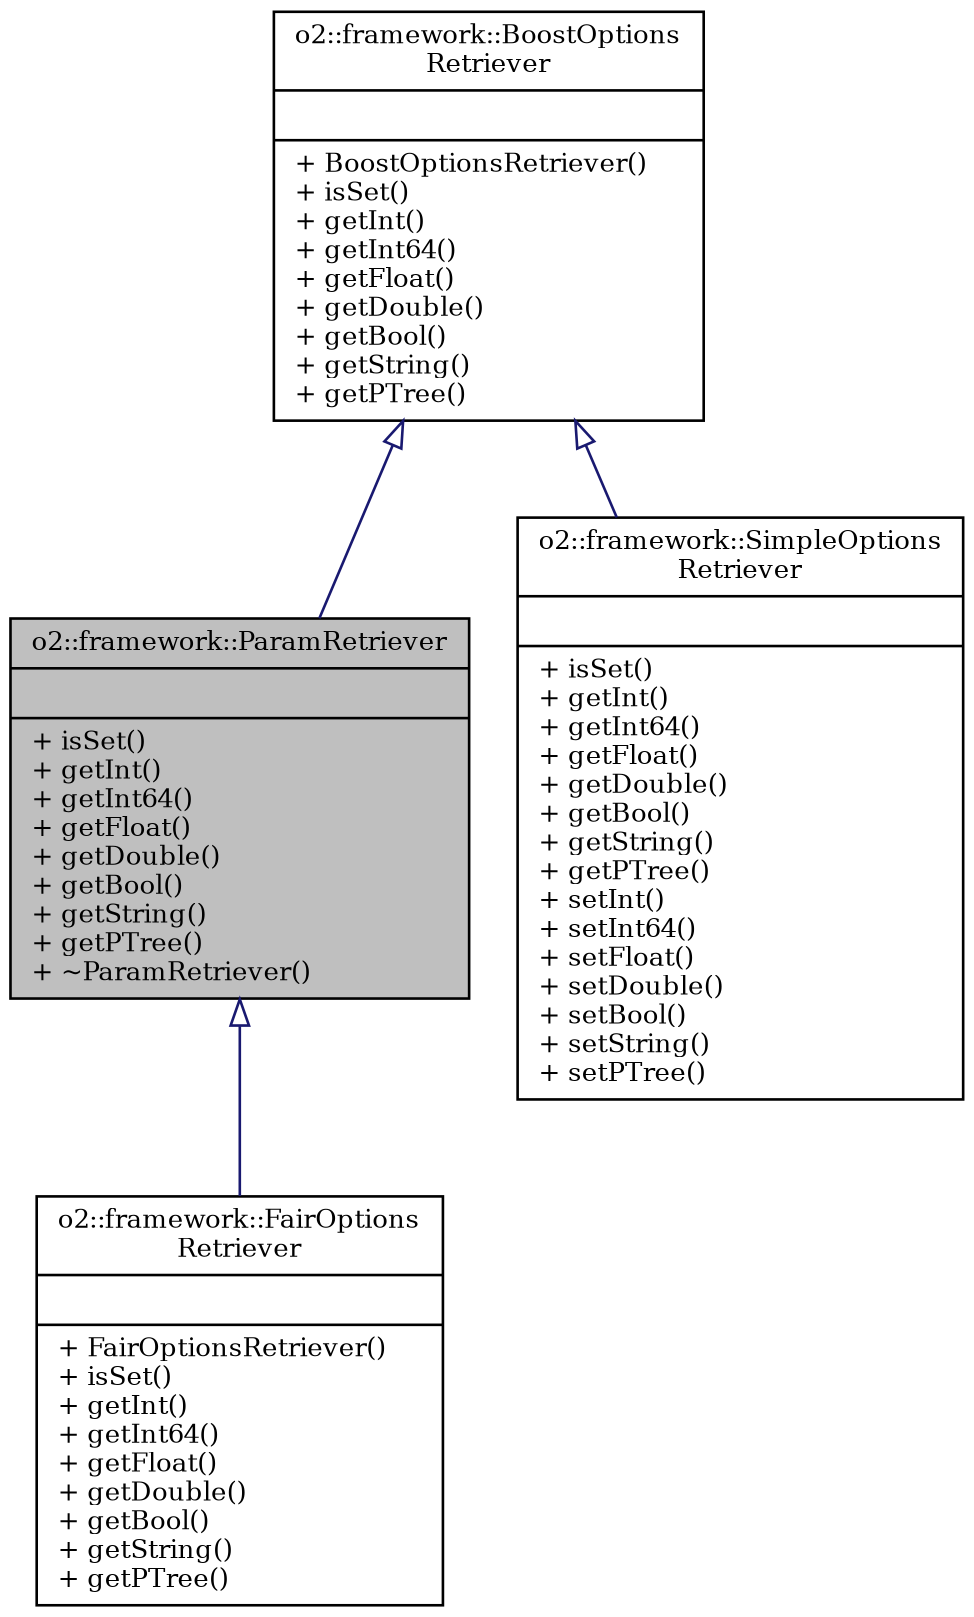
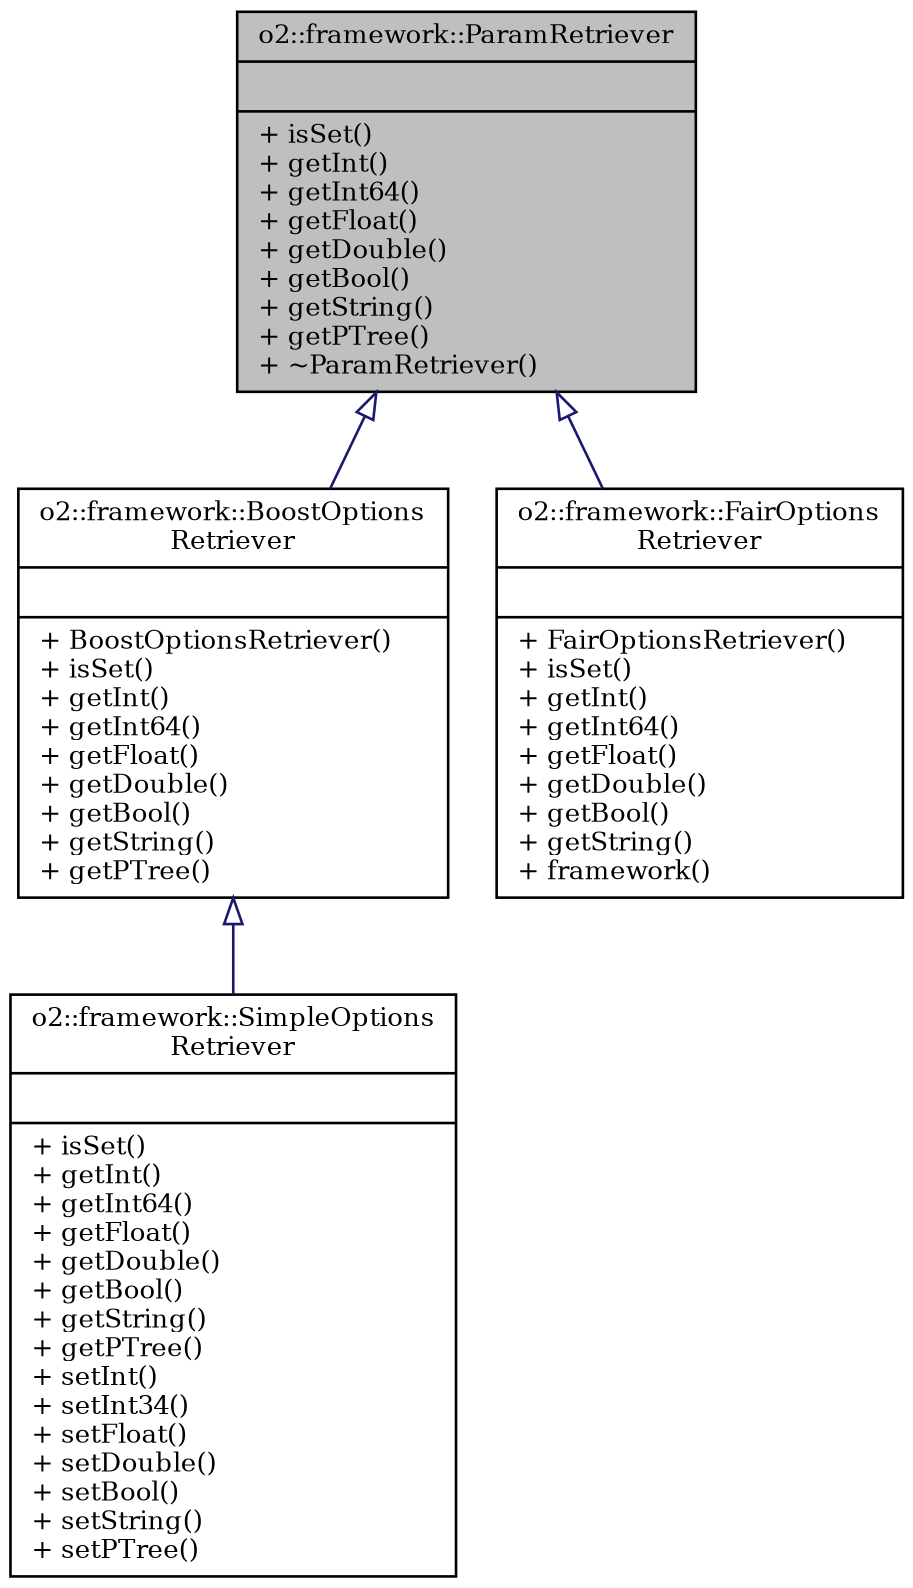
(356, 532) -> (348, 452)
(619, 929) -> (111, 1406)
(144, 1579) -> (615, 871)
